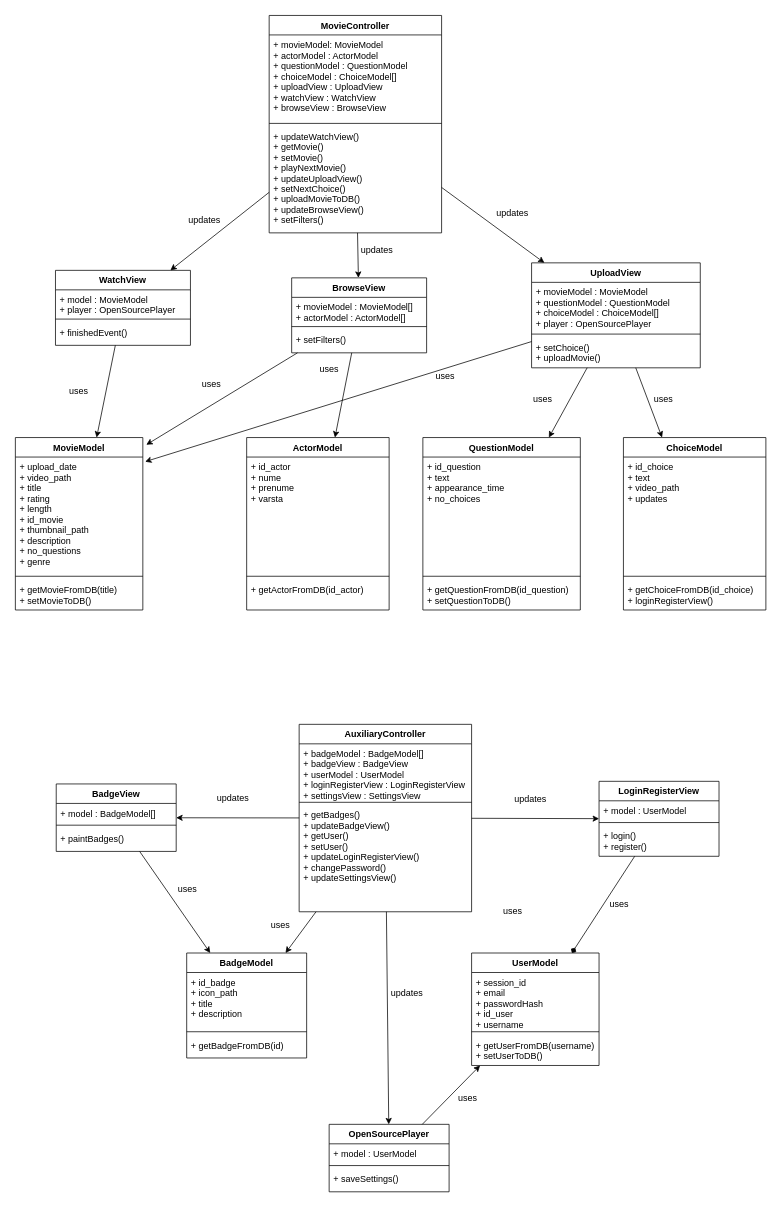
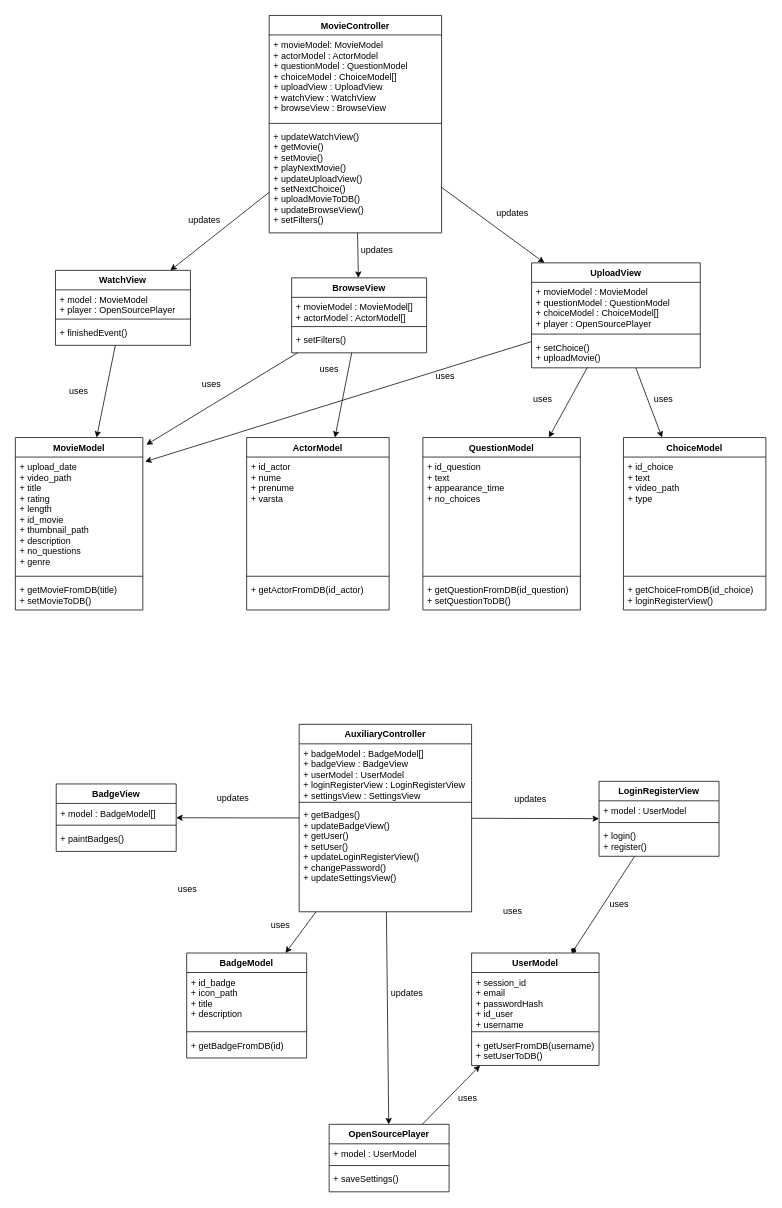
(652, 467) -> (652, 467)
(174, 901) -> none
